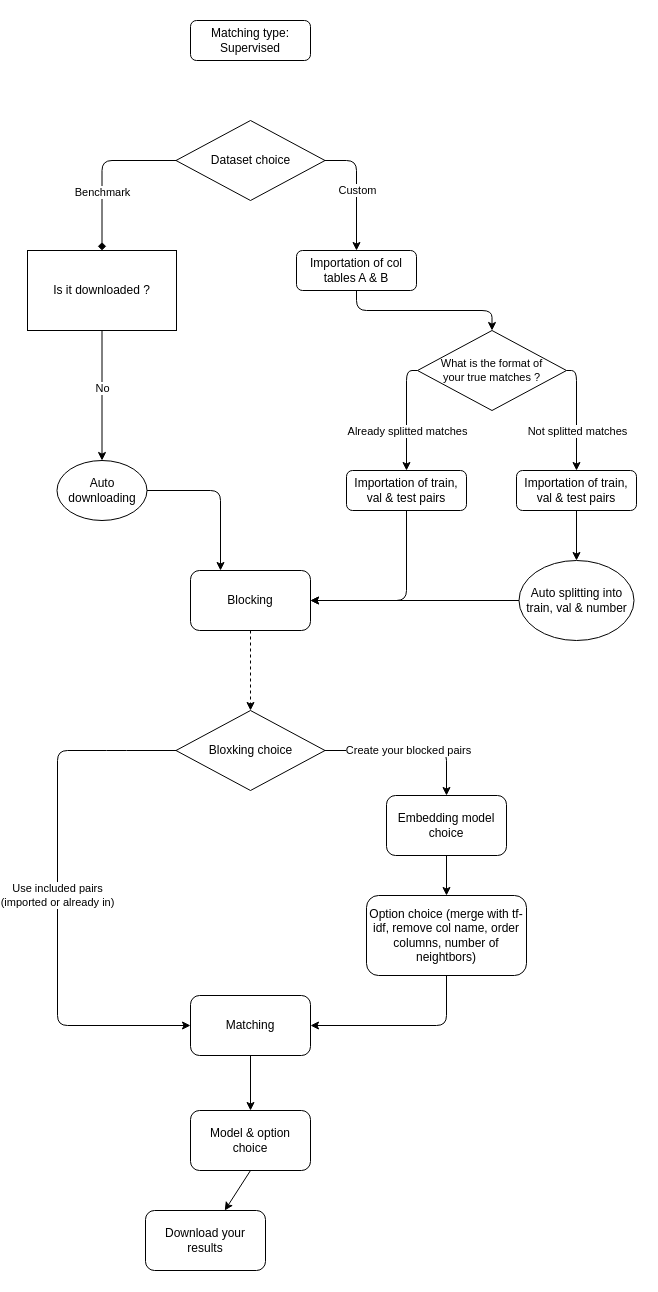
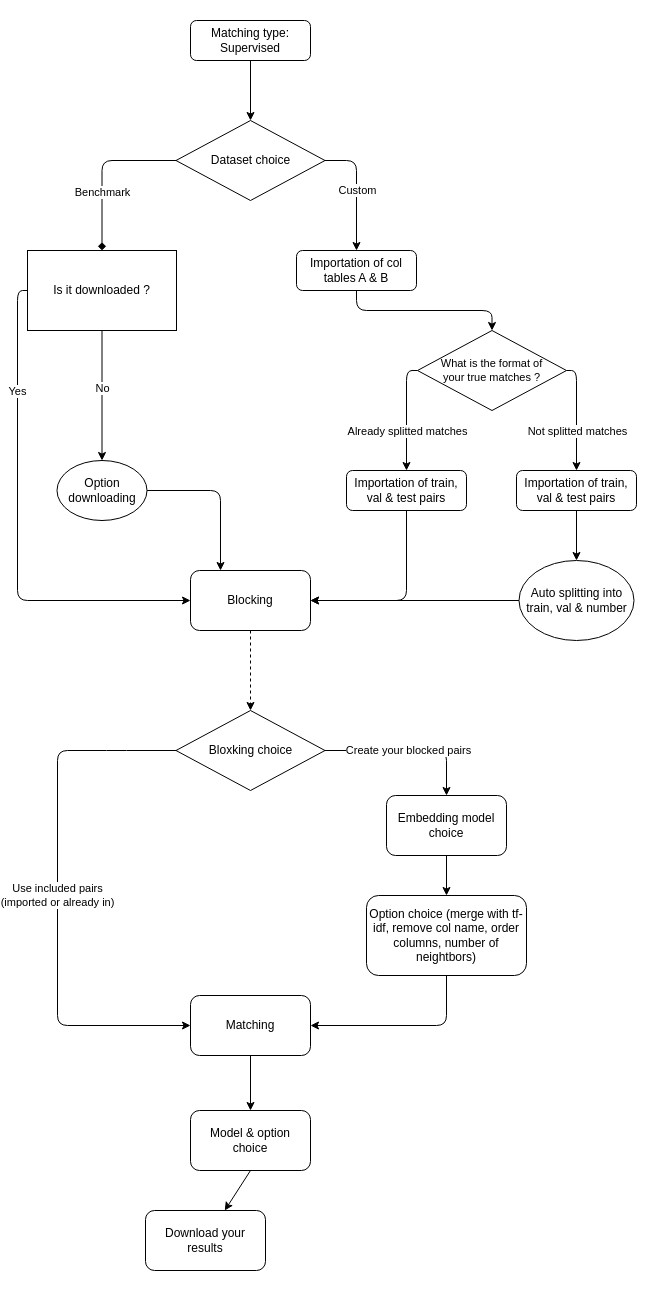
none -> (251, 87)
(103, 491) -> (103, 491)
none -> (18, 521)
